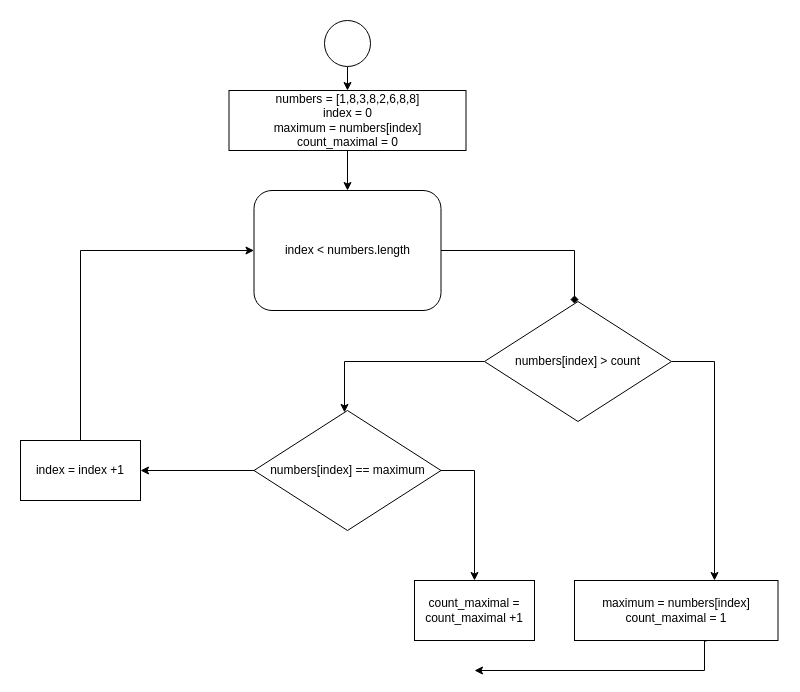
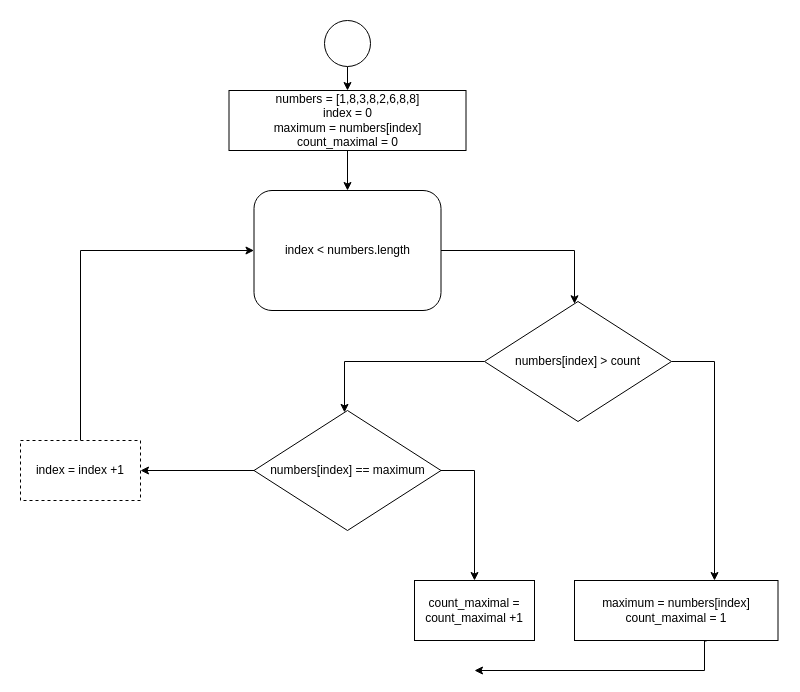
(575, 295) -> (575, 295)
(81, 471) -> (81, 471)
